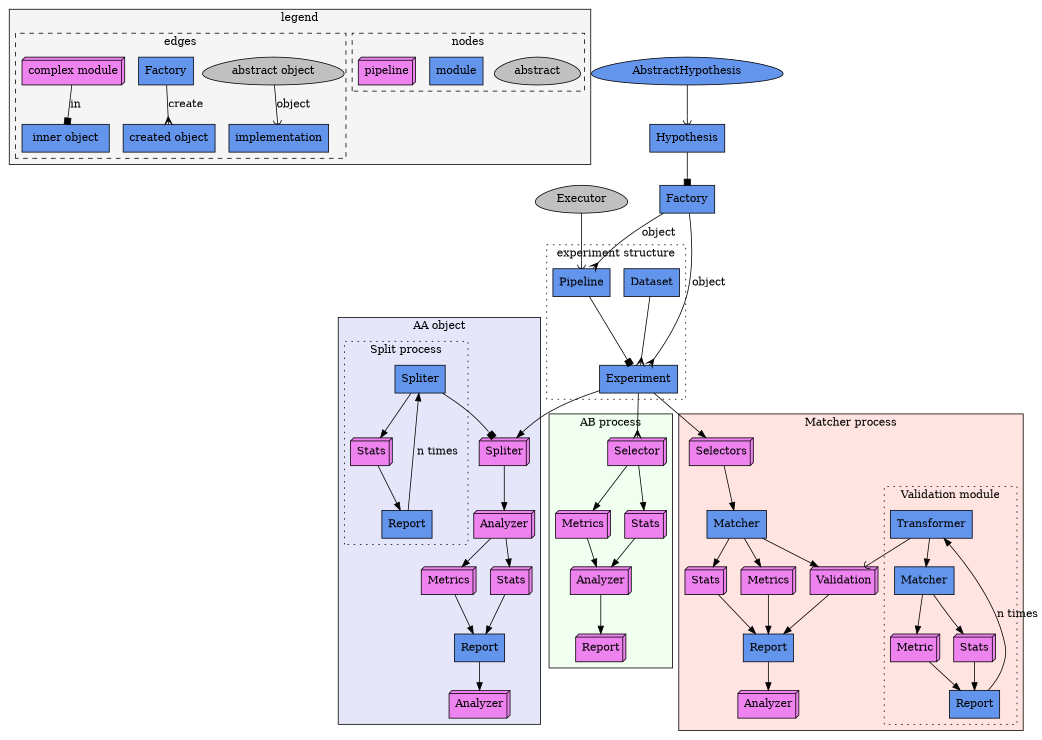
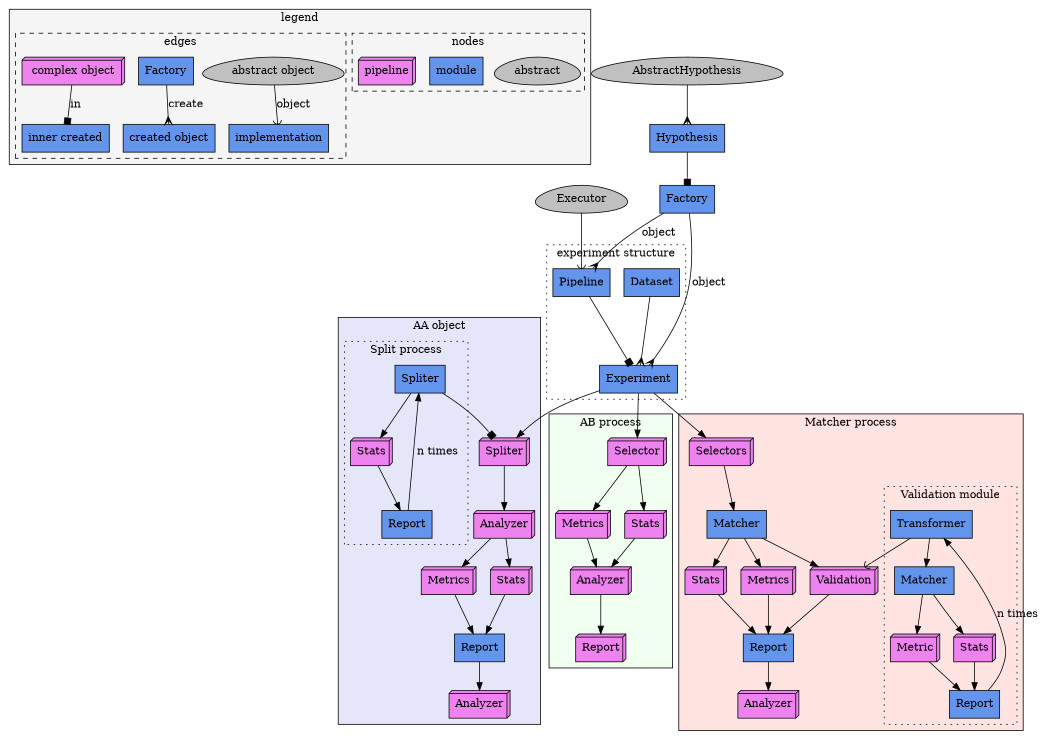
(73, 71) -> (73, 71)
(687, 71) -> (687, 71)
(687, 101) -> (687, 101)
(66, 138) -> (66, 138)
(638, 409) -> (638, 409)
